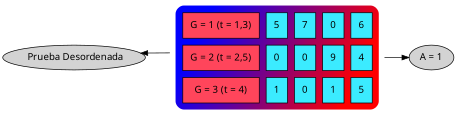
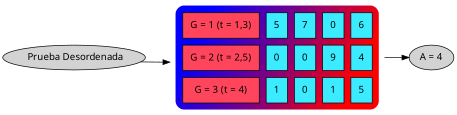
(159, 53) -> (152, 62)
(431, 58) -> (431, 58)
